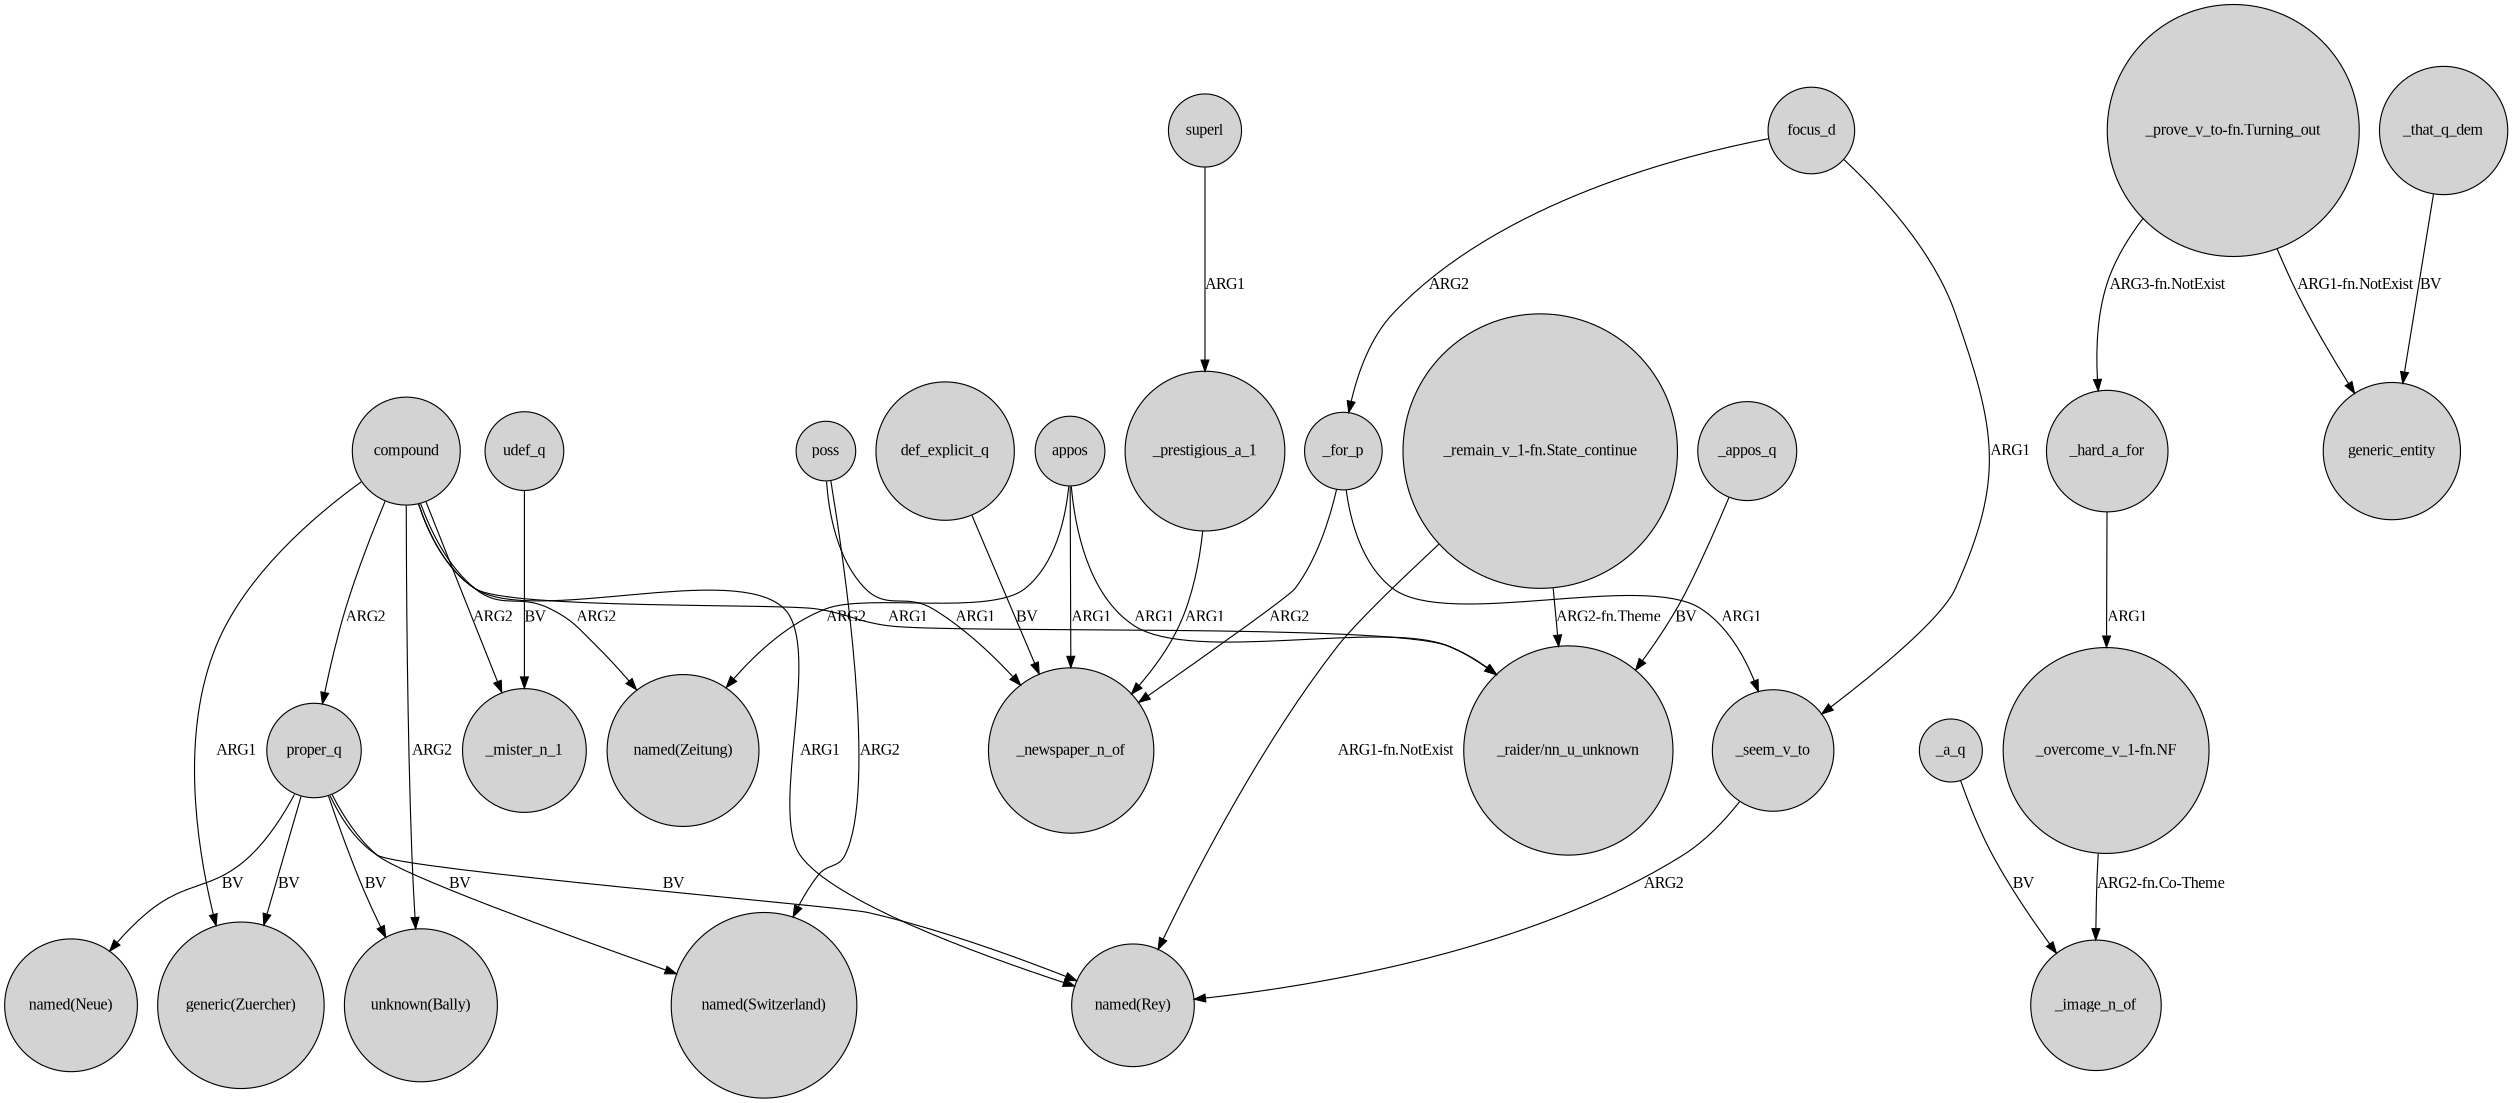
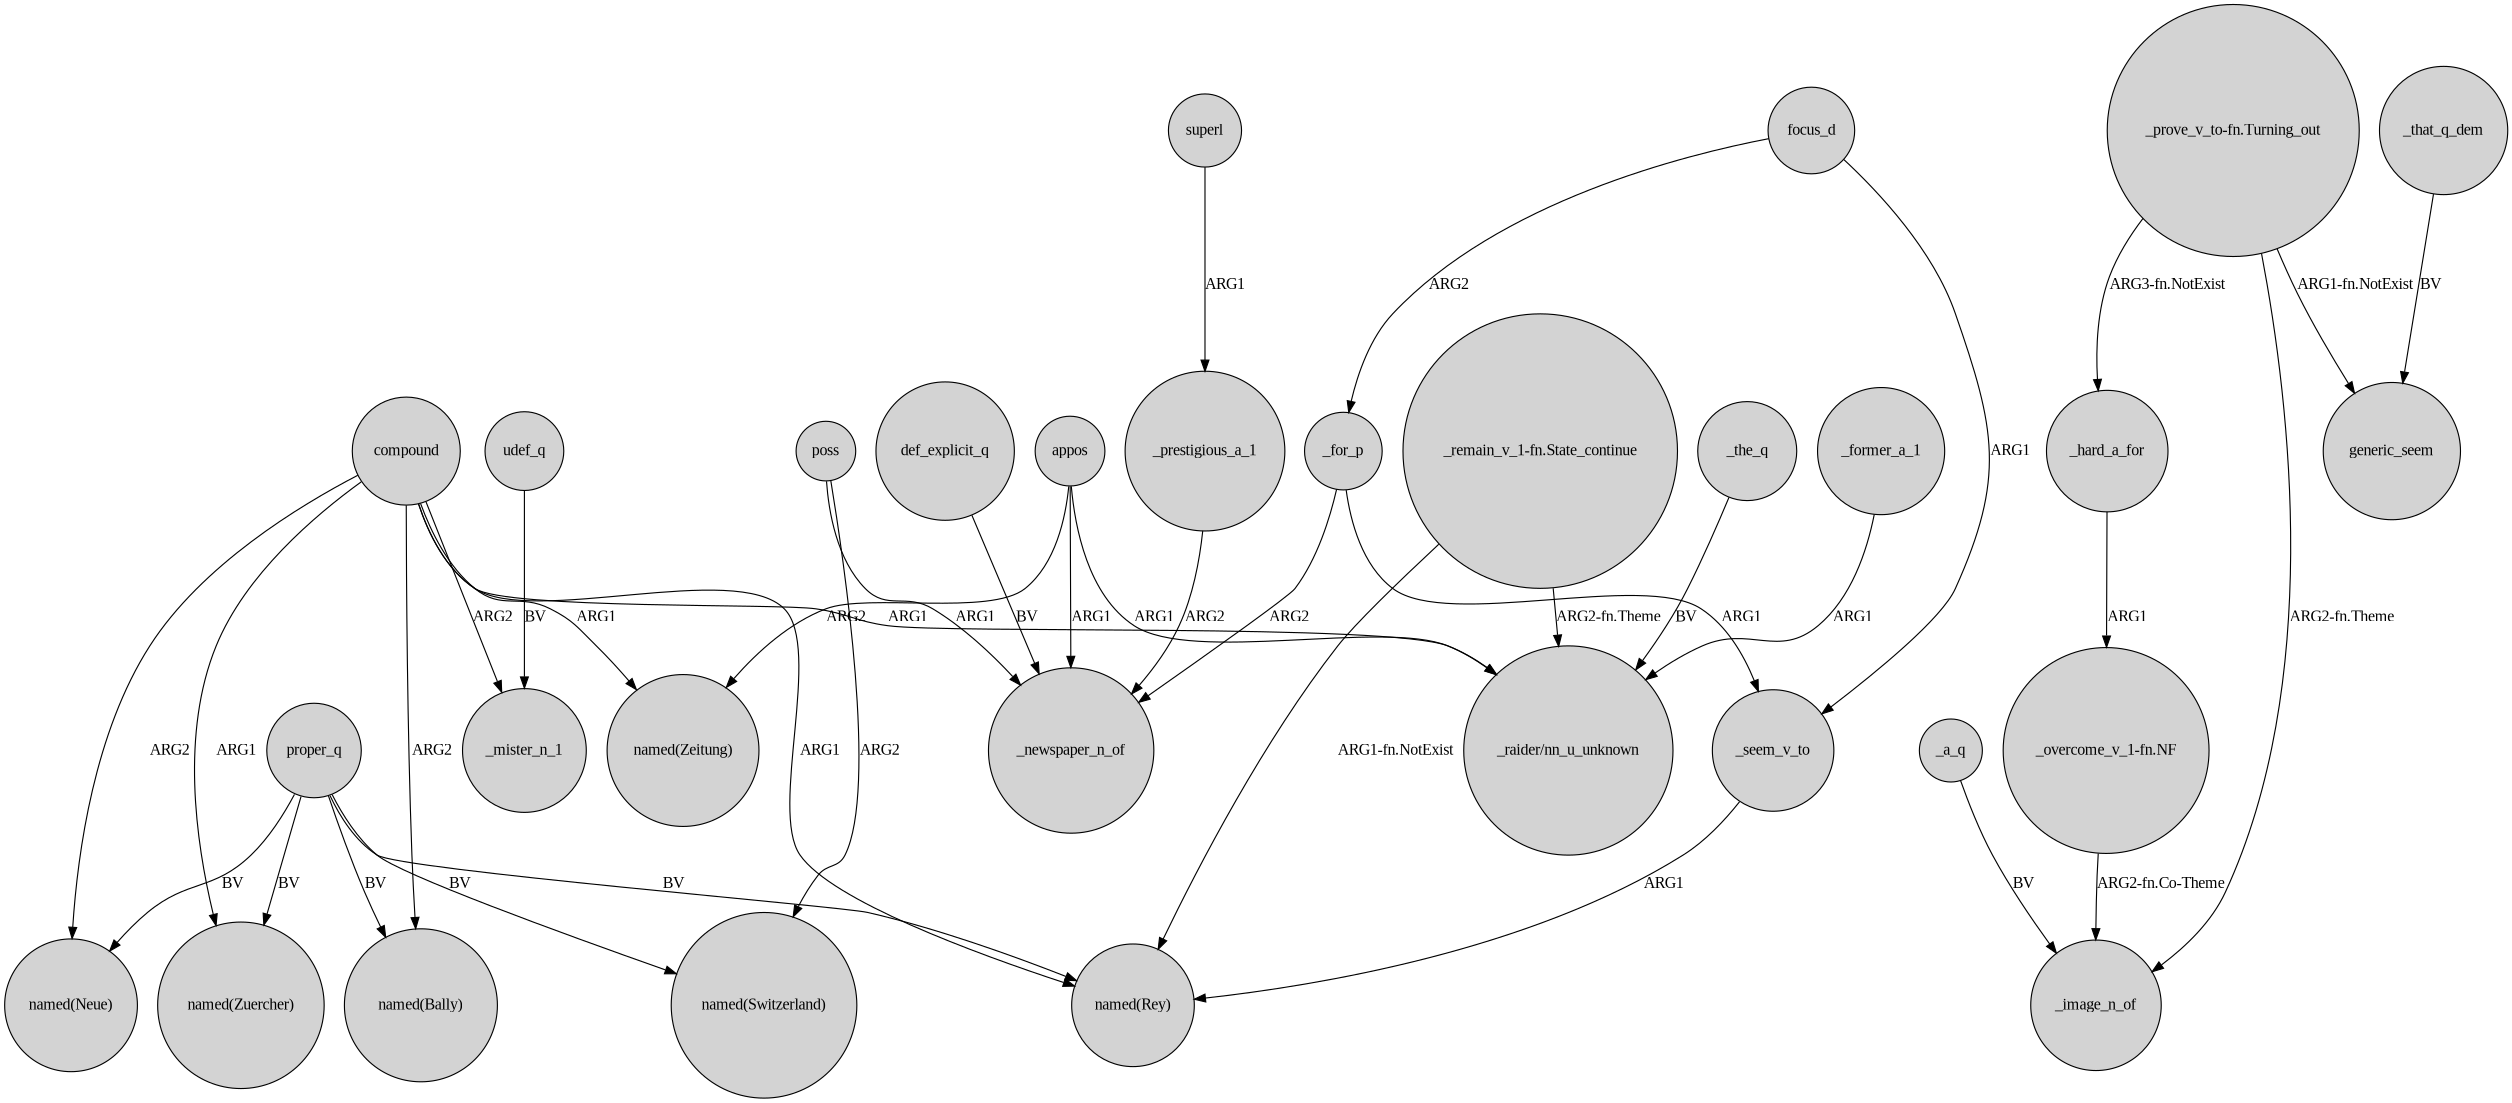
(1747, 451) -> (1747, 451)
none -> (1881, 451)
(2392, 451) -> (2392, 451)
(350, 595) -> (144, 656)
(596, 617) -> (596, 617)
(1205, 617) -> (1205, 617)
none -> (2288, 625)
(1664, 884) -> (1664, 884)
(241, 1005) -> (241, 1005)
(421, 1005) -> (421, 1005)
